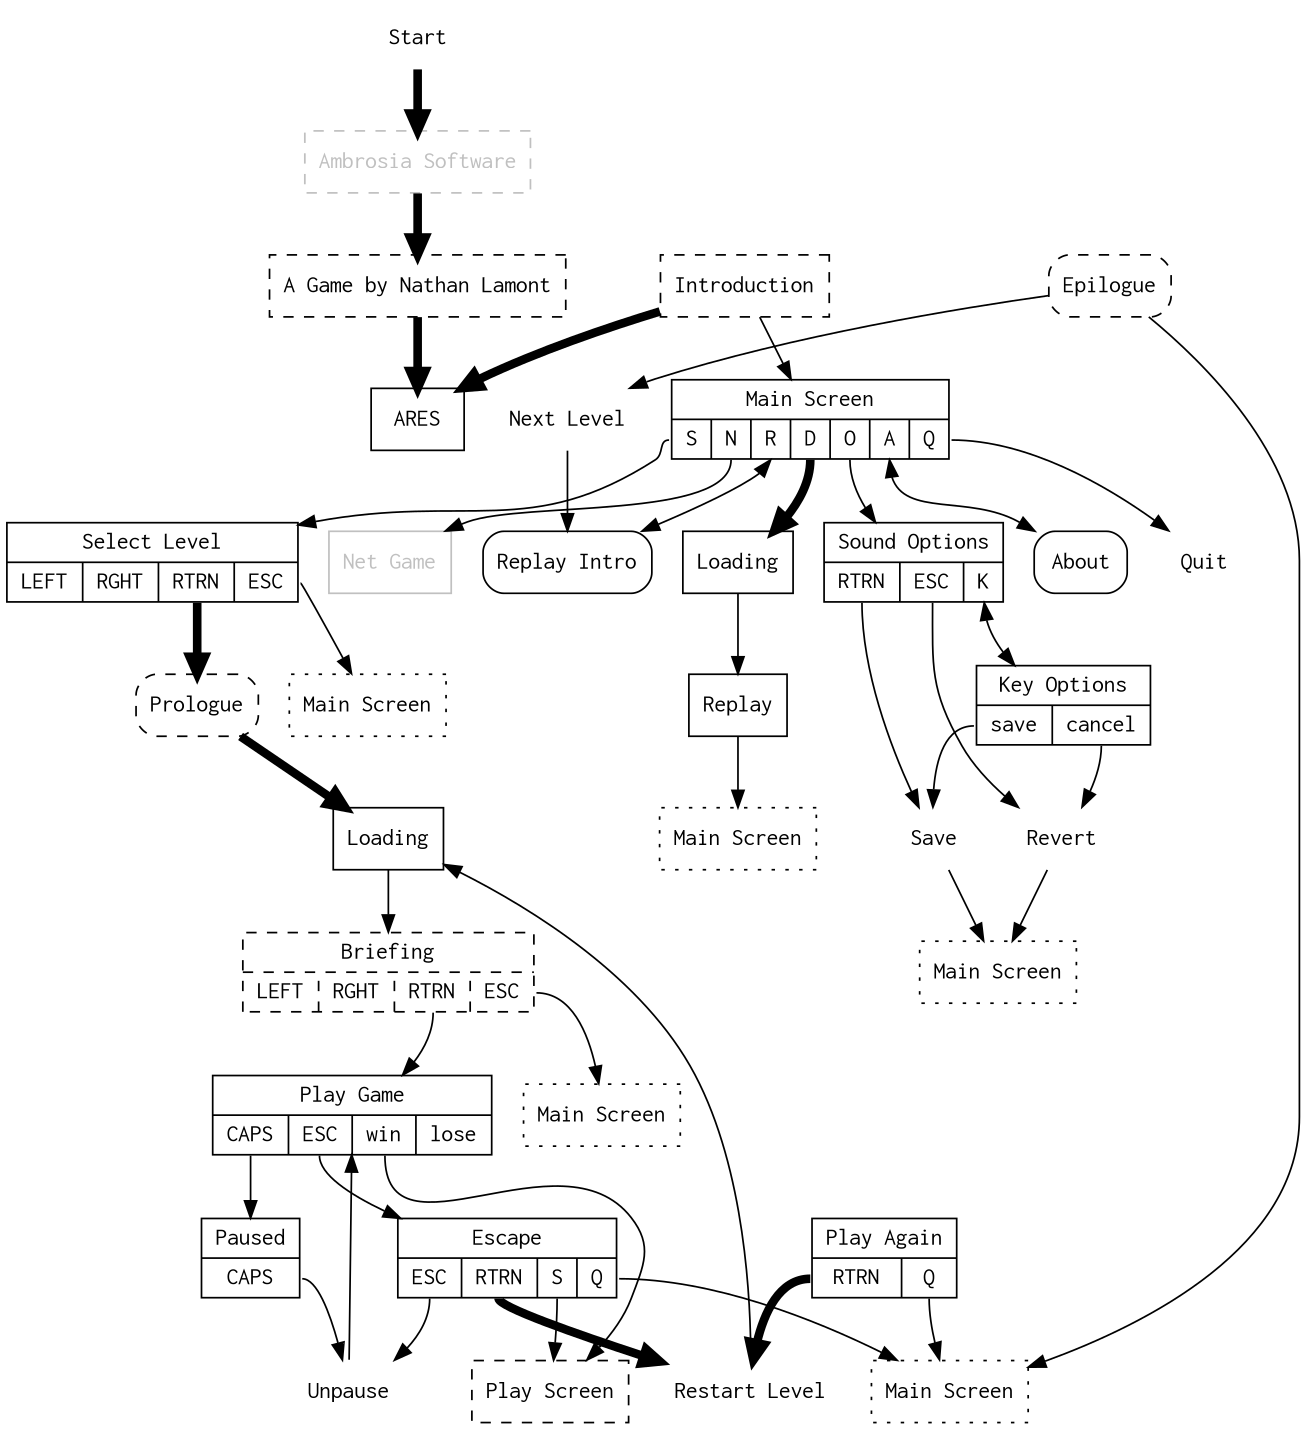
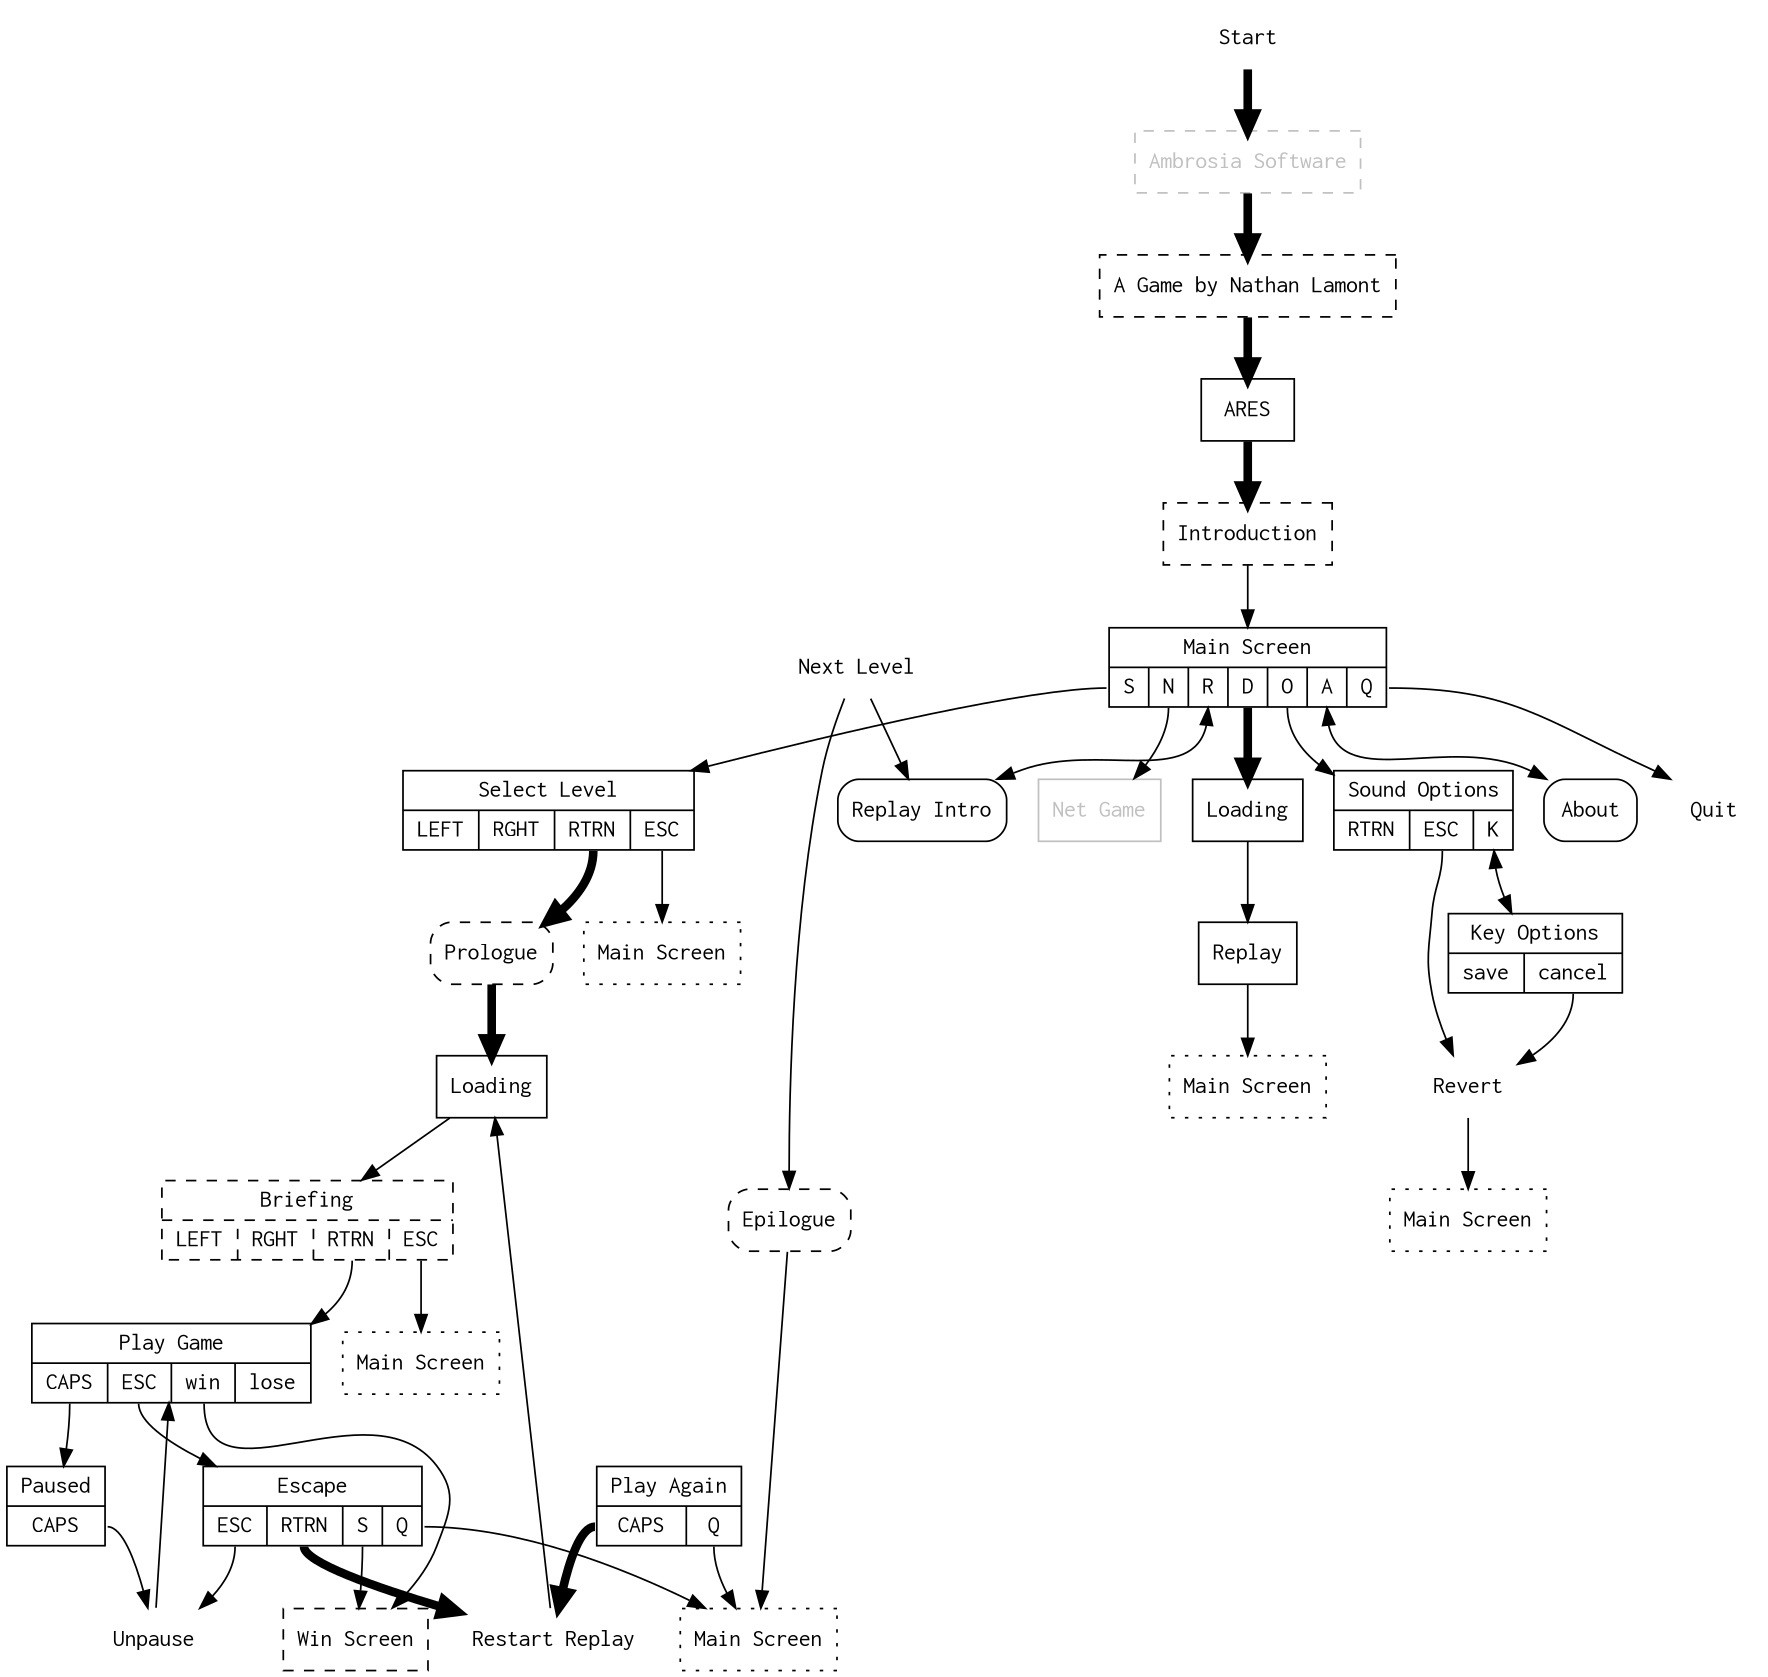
(846, 331) -> (800, 932)
(568, 342) -> (1248, 463)
(934, 839) -> none
(857, 1277) -> (642, 1525)
(550, 1392) -> (356, 1640)
(750, 1392) -> (554, 1640)
